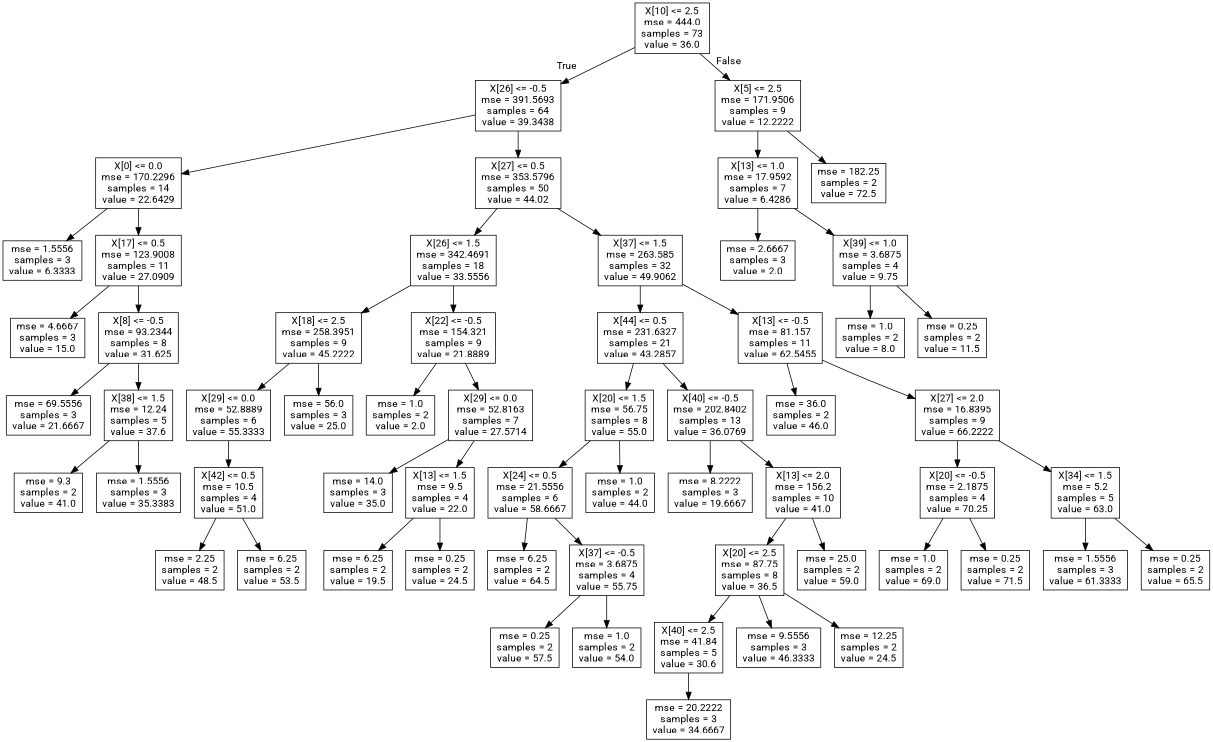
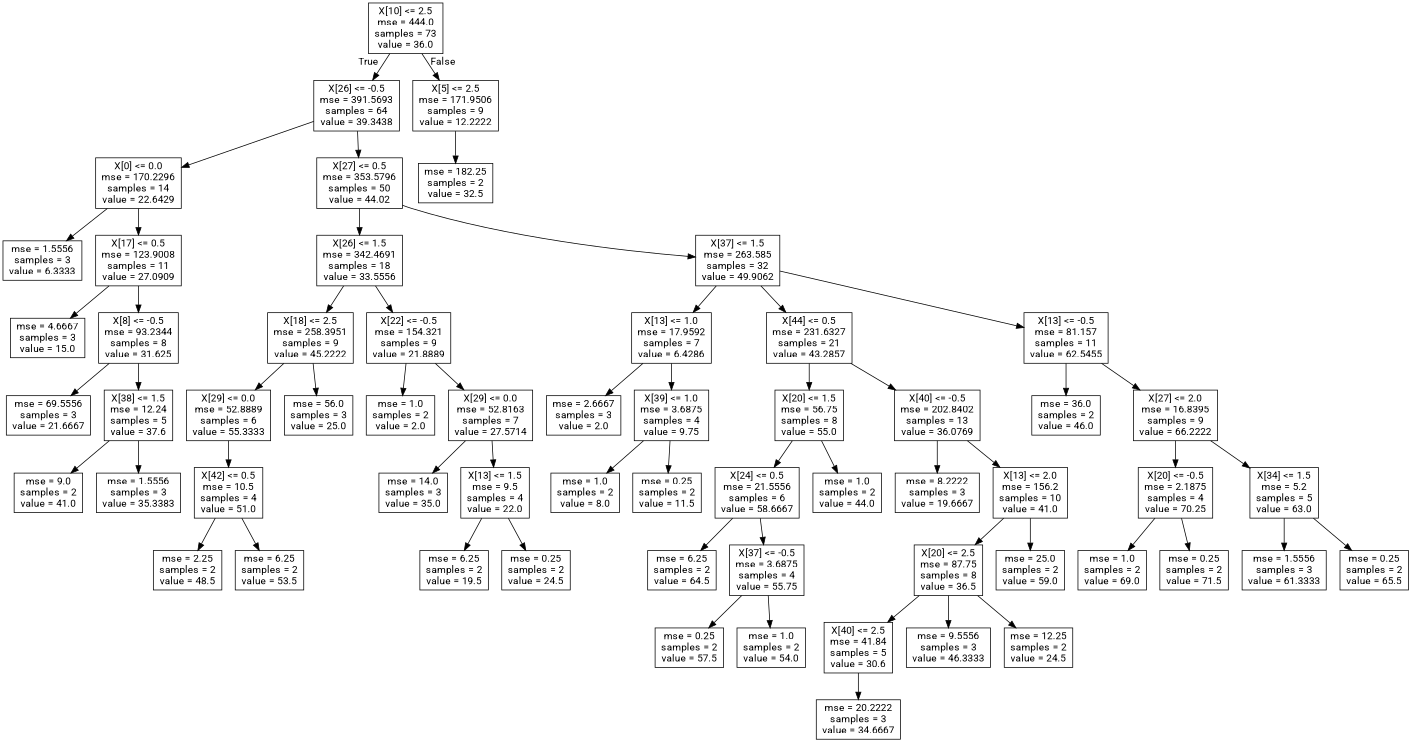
(758, 141) -> (707, 296)
(849, 183) -> (456, 183)
(48, 493) -> (48, 493)
